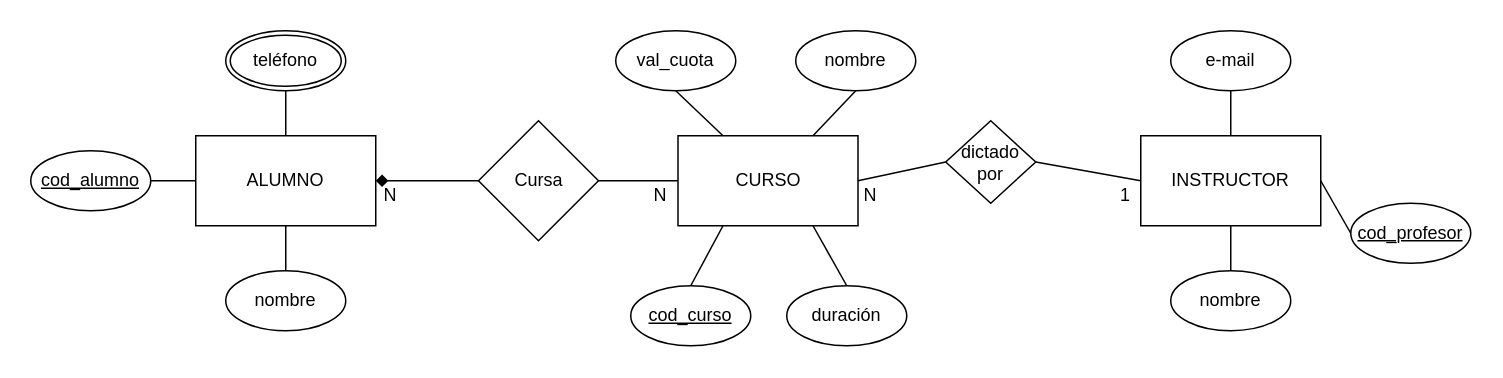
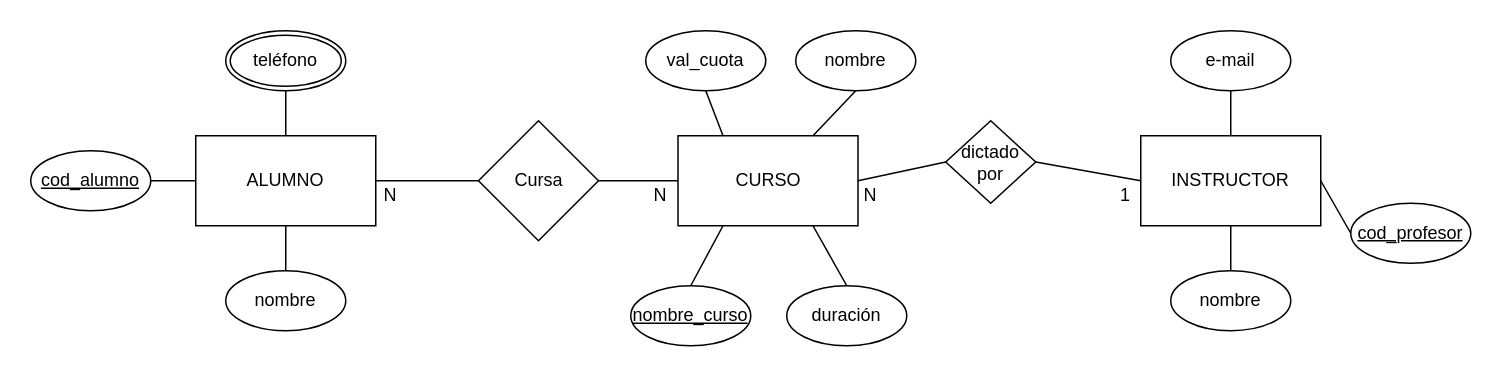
(676, 61) -> (706, 61)
(388, 181) -> (382, 181)
(691, 316) -> (691, 316)
